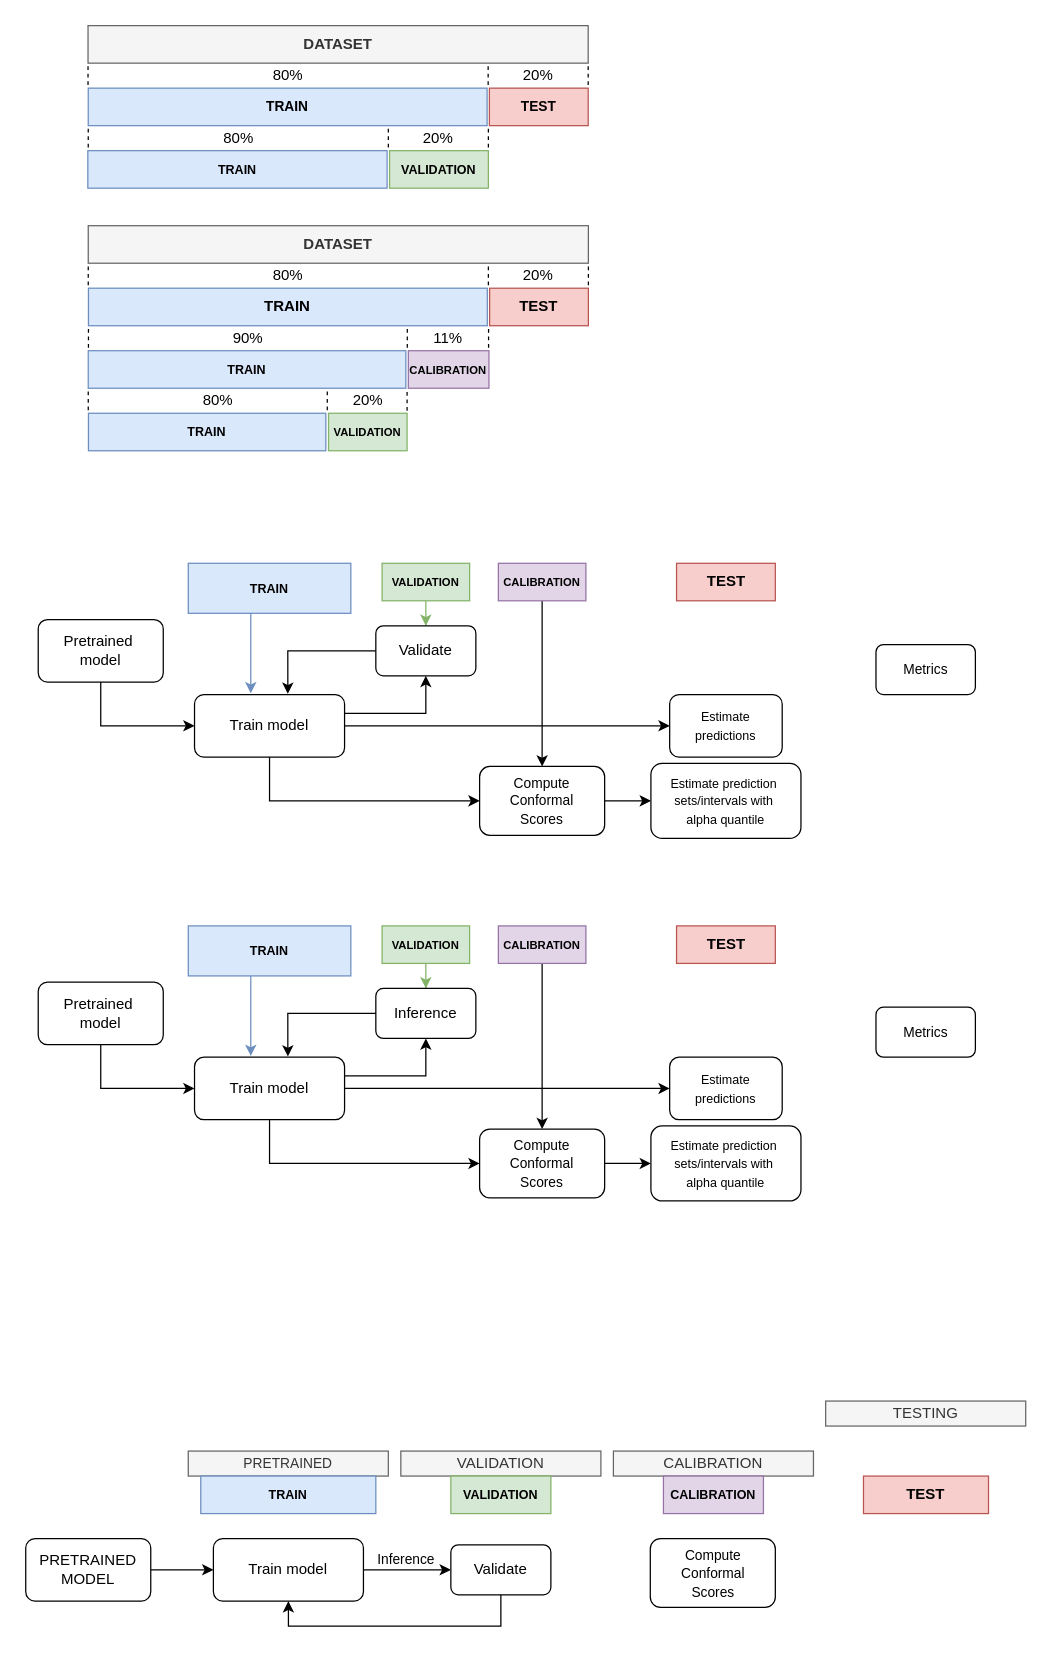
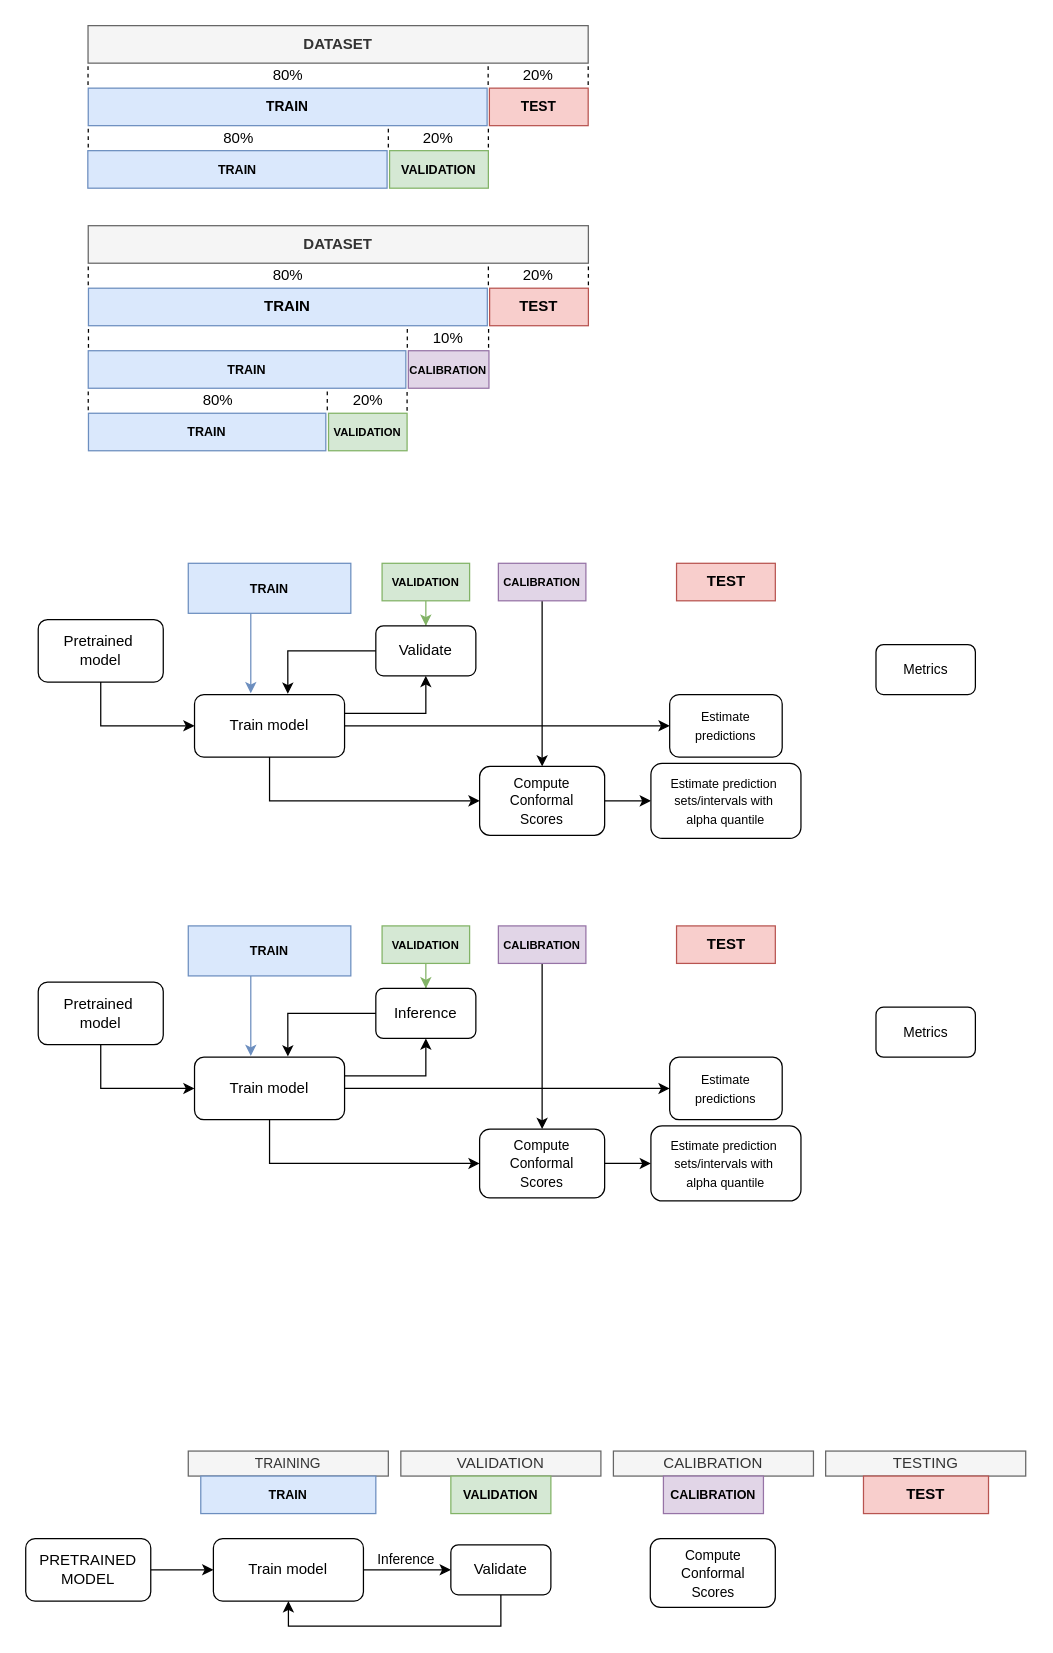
(248, 338) -> none
(448, 338) -> (448, 338)
(925, 1413) -> (925, 1463)
(288, 1463) -> (288, 1463)
